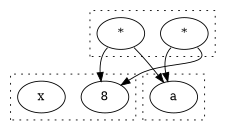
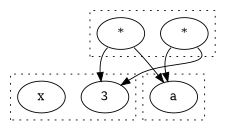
(105, 97) -> (105, 97)
